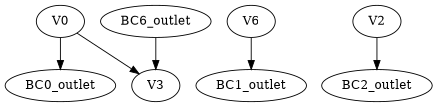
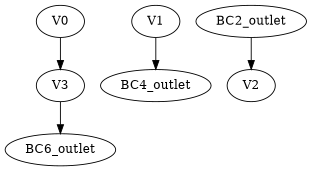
(251, 21) -> (156, 21)
(156, 49) -> (60, 113)
(377, 49) -> (251, 49)
(60, 86) -> none
(251, 86) -> (156, 86)
